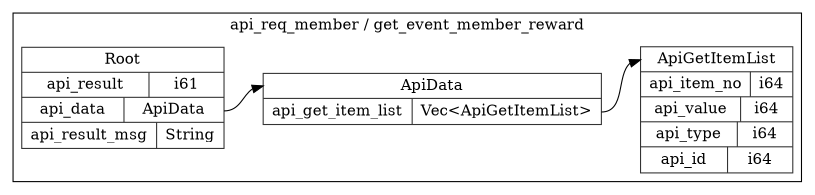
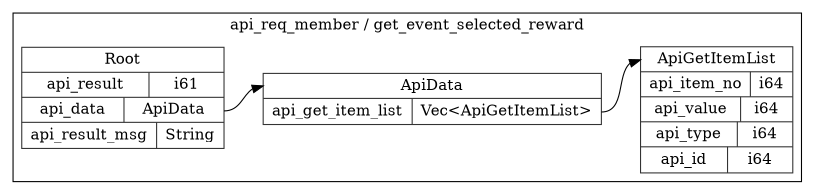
(407, 26) -> (407, 26)
